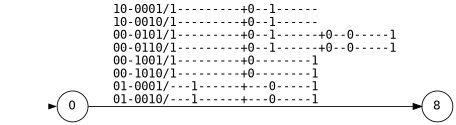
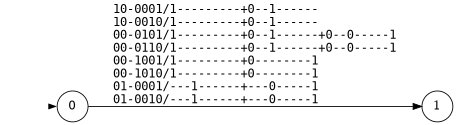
(437, 106) -> (437, 106)
